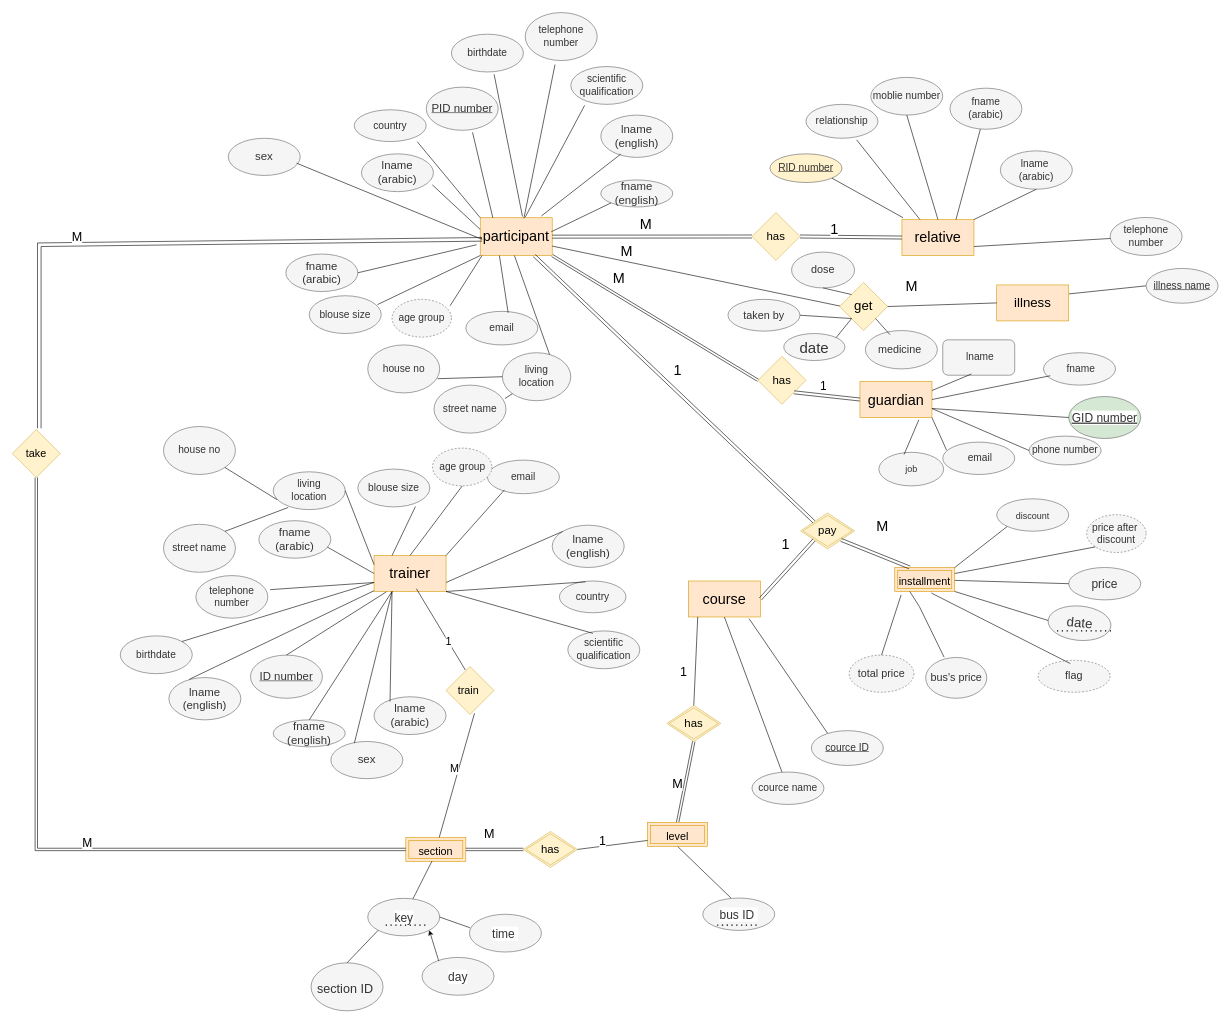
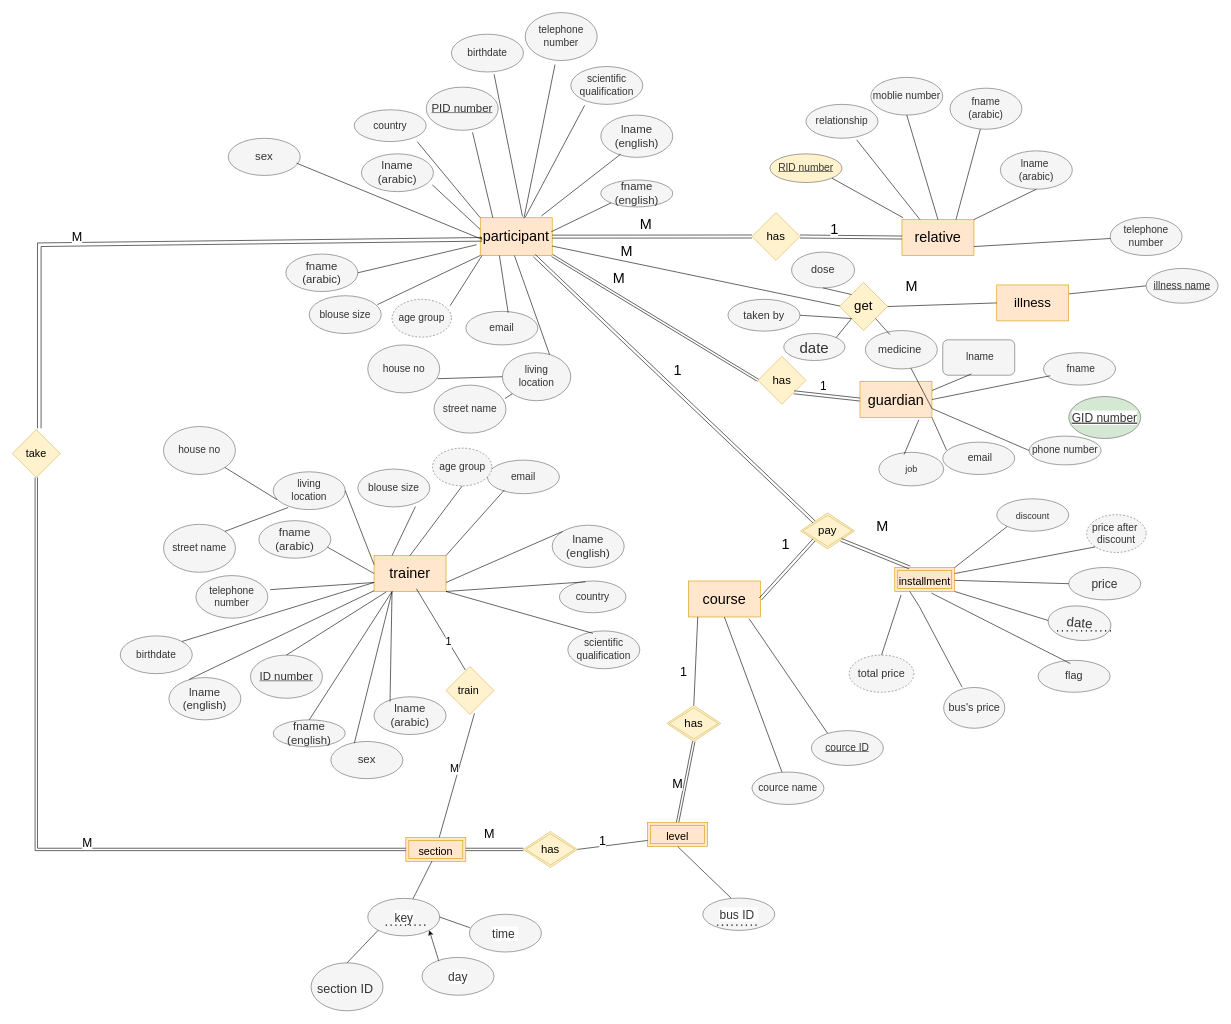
(1004, 413) -> (921, 388)
(1074, 676) -> (1074, 676)
(956, 678) -> (974, 708)
